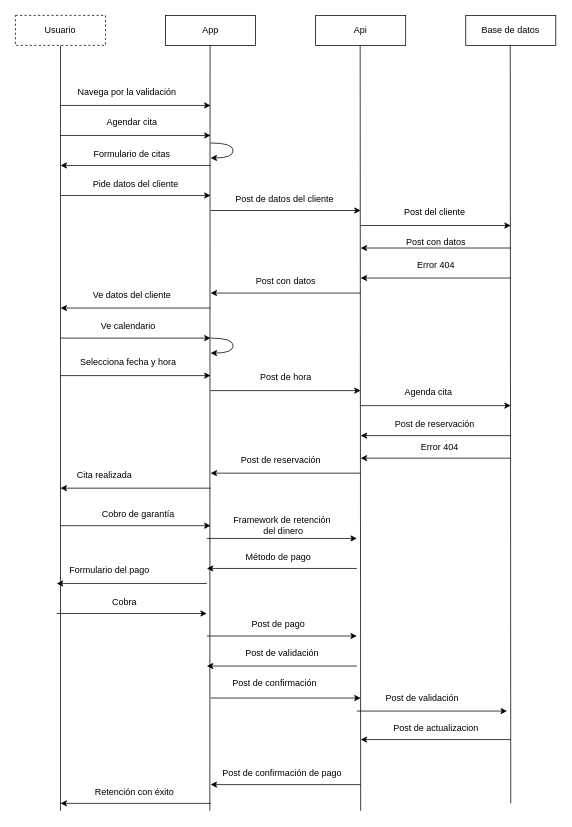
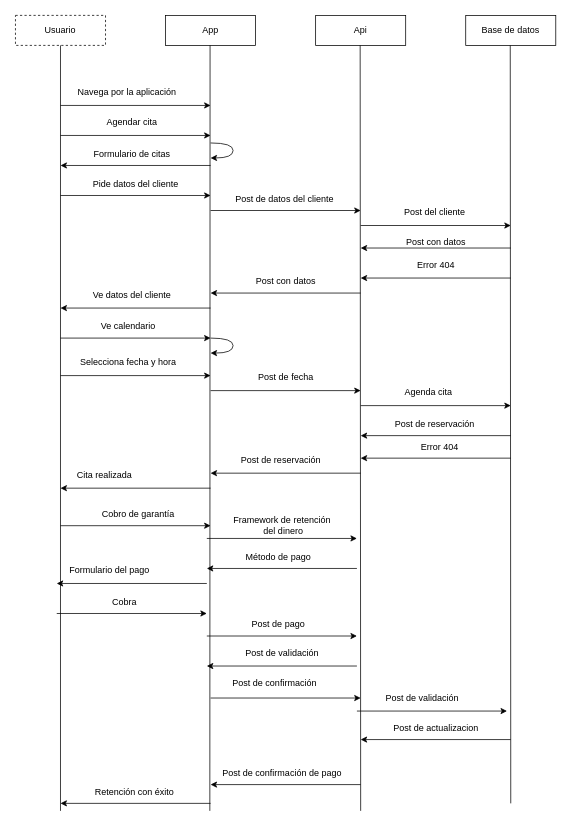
(128, 93) -> (128, 93)
(286, 378) -> (286, 378)
